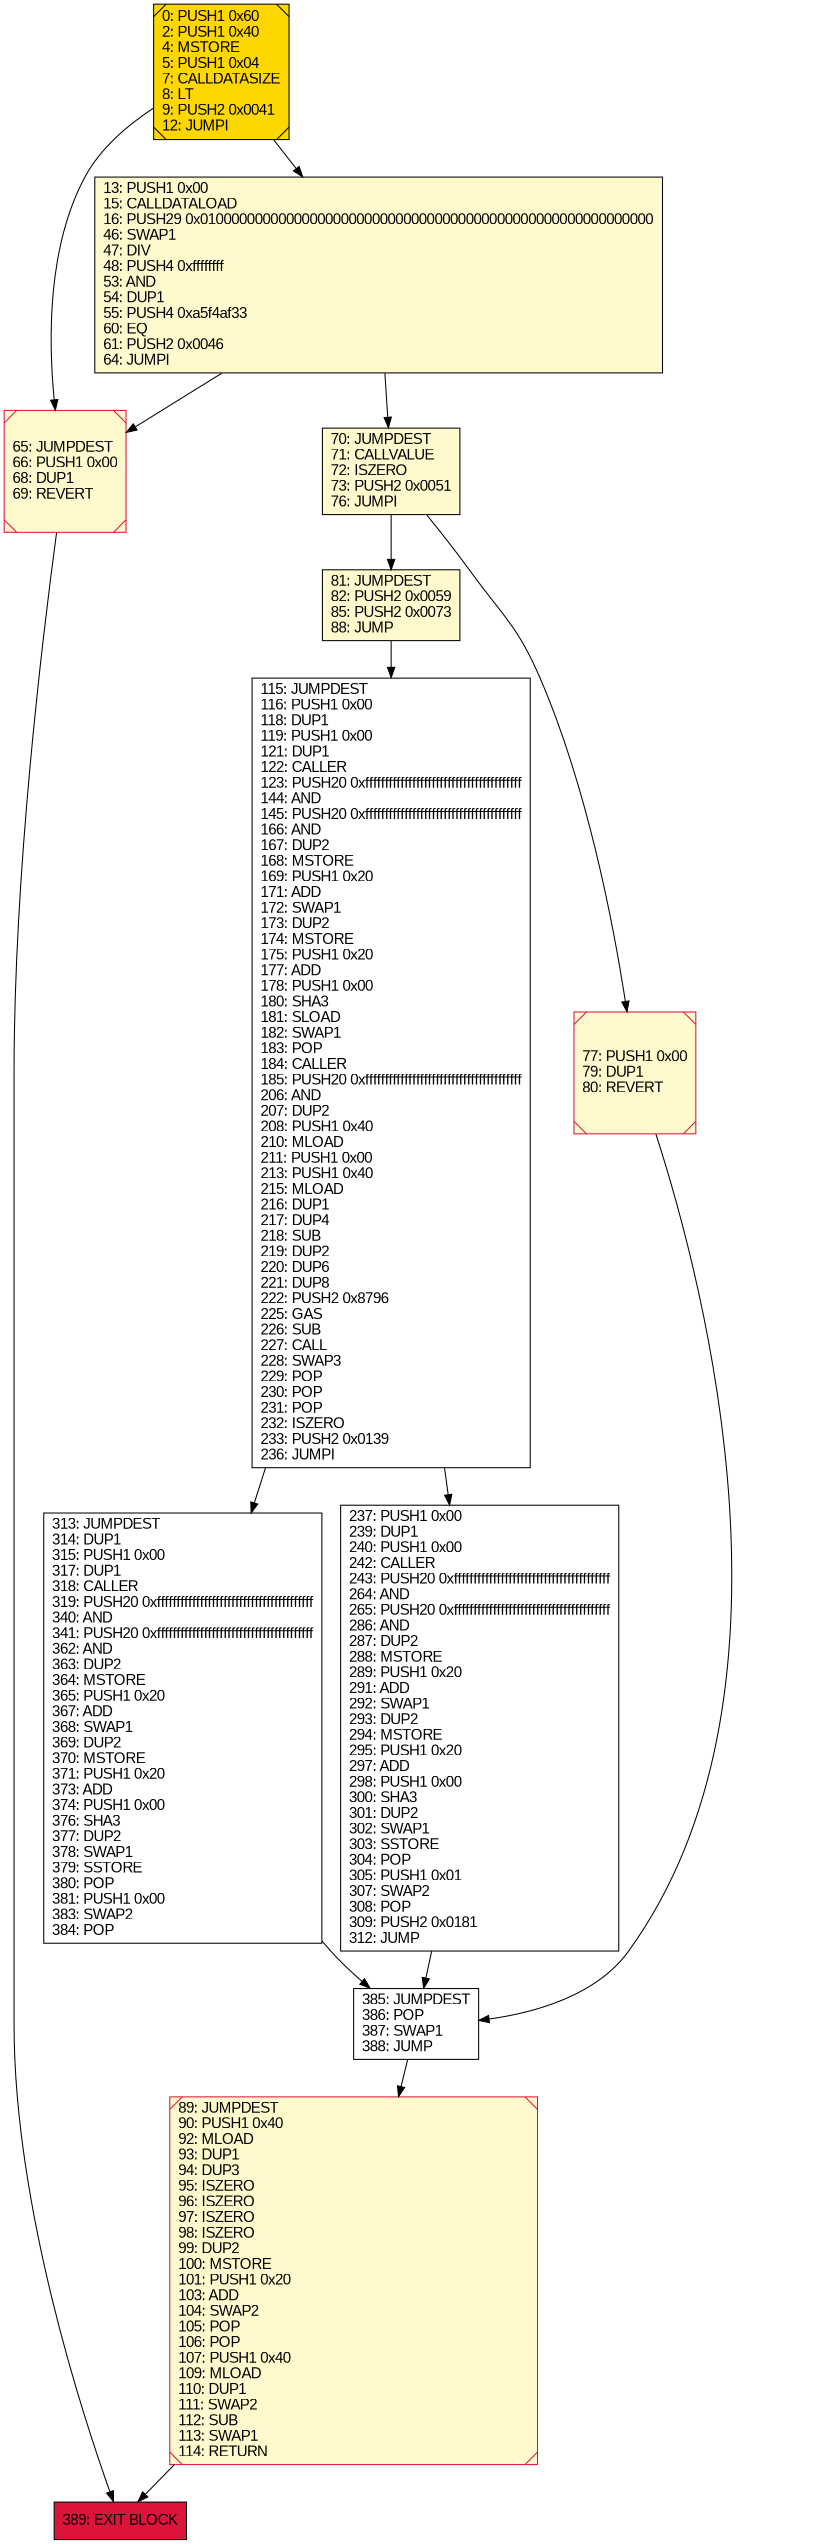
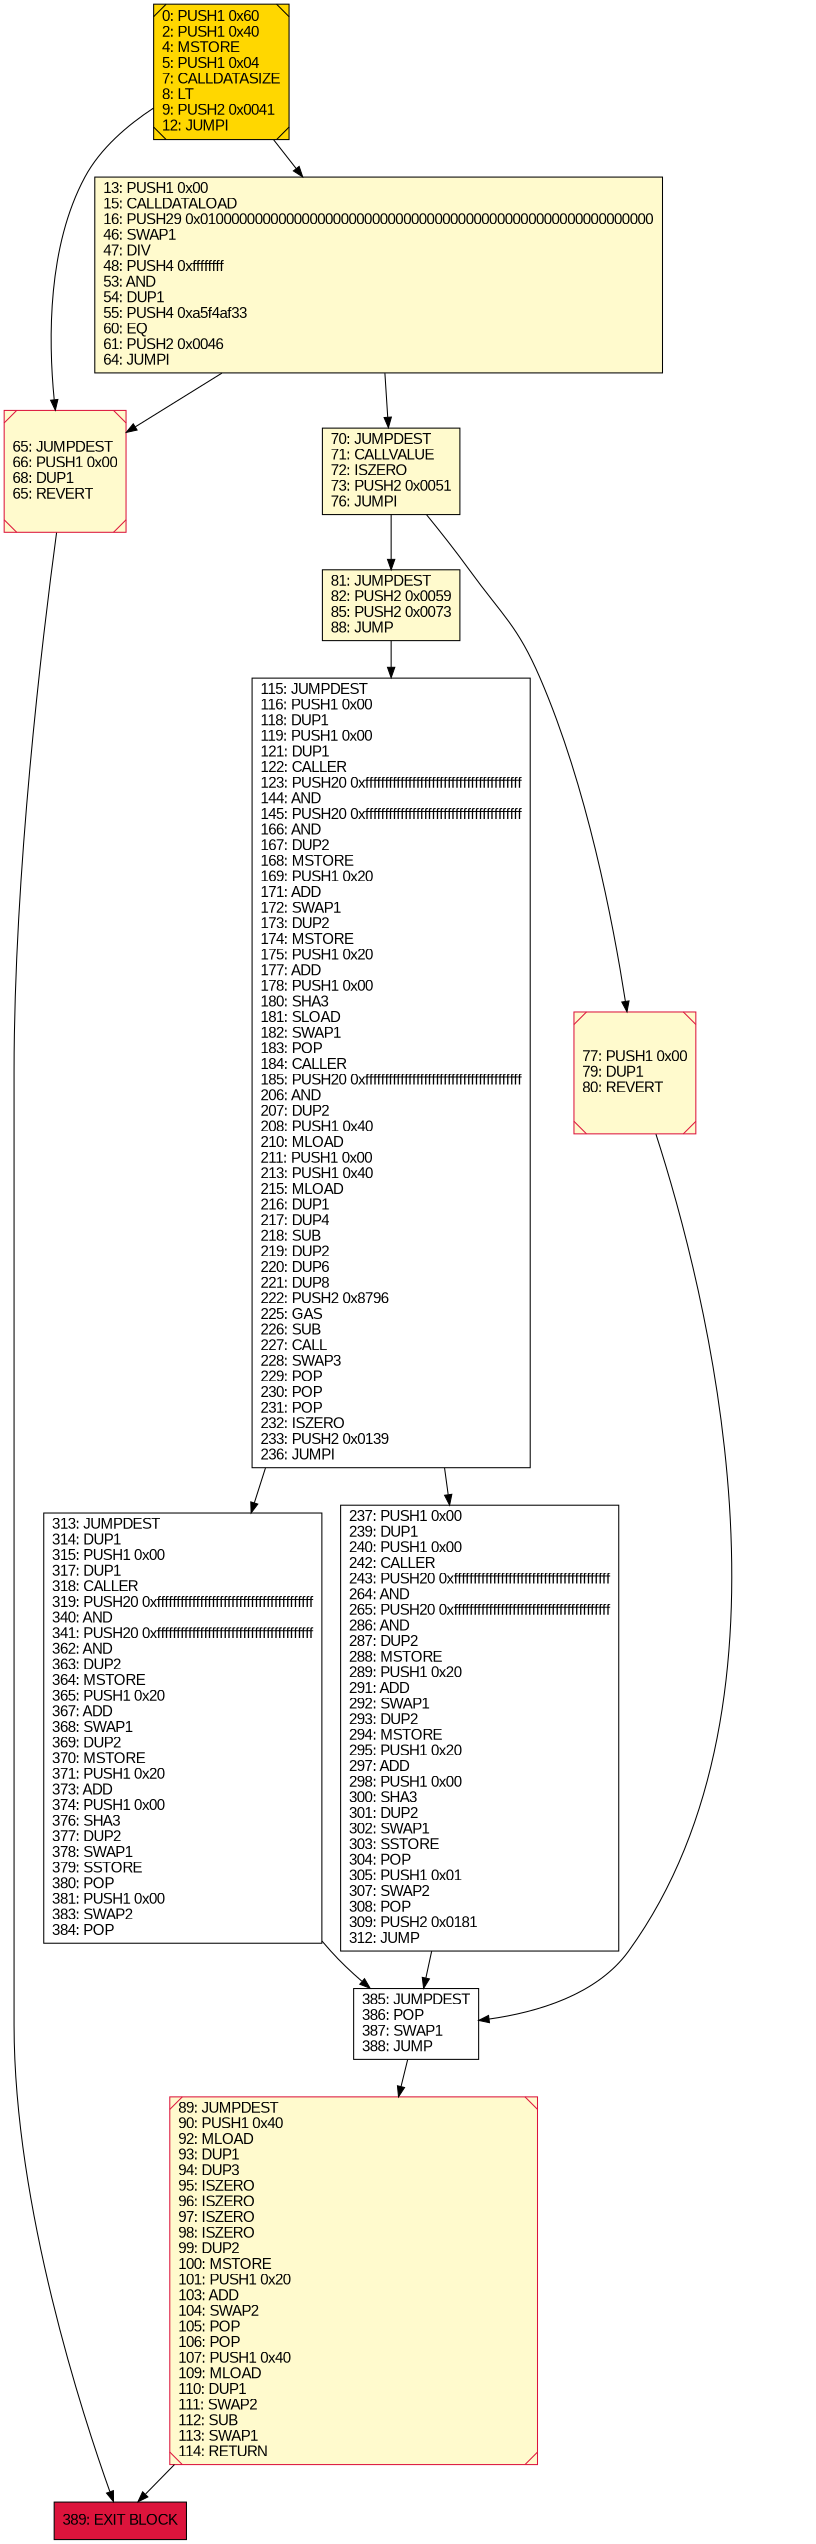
(65, 471) -> (65, 471)
